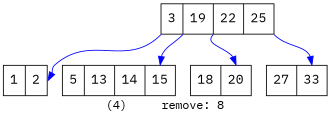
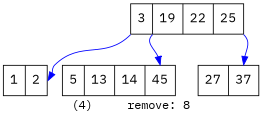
(160, 80) -> (160, 80)
(312, 80) -> (244, 80)
(221, 81) -> none
